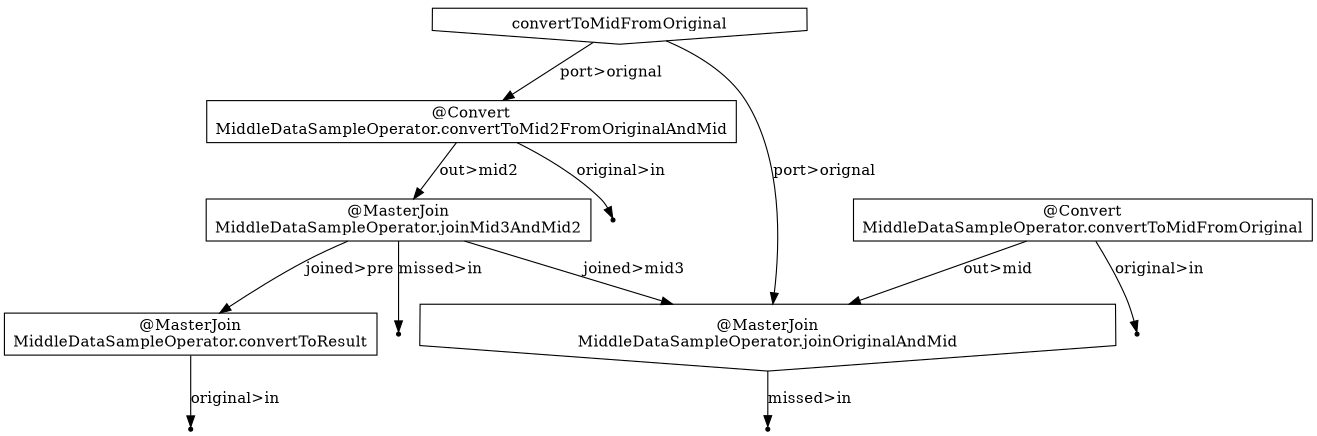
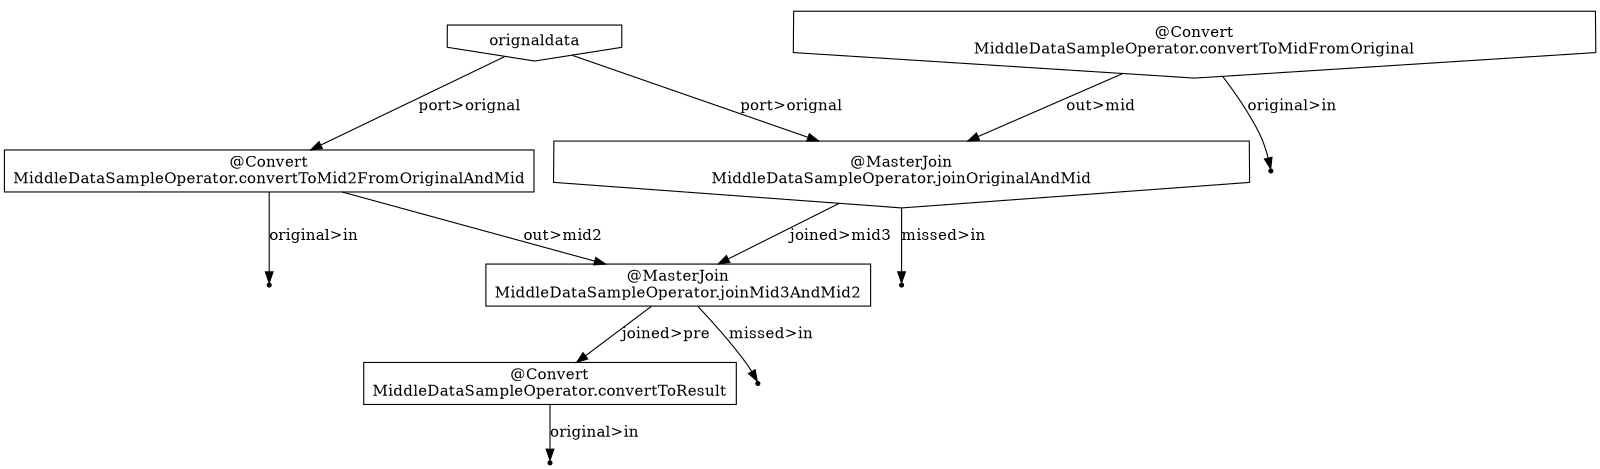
(620, 24) -> (535, 41)
(1083, 220) -> (1195, 41)
(563, 271) -> (784, 231)
(191, 334) -> (550, 383)
